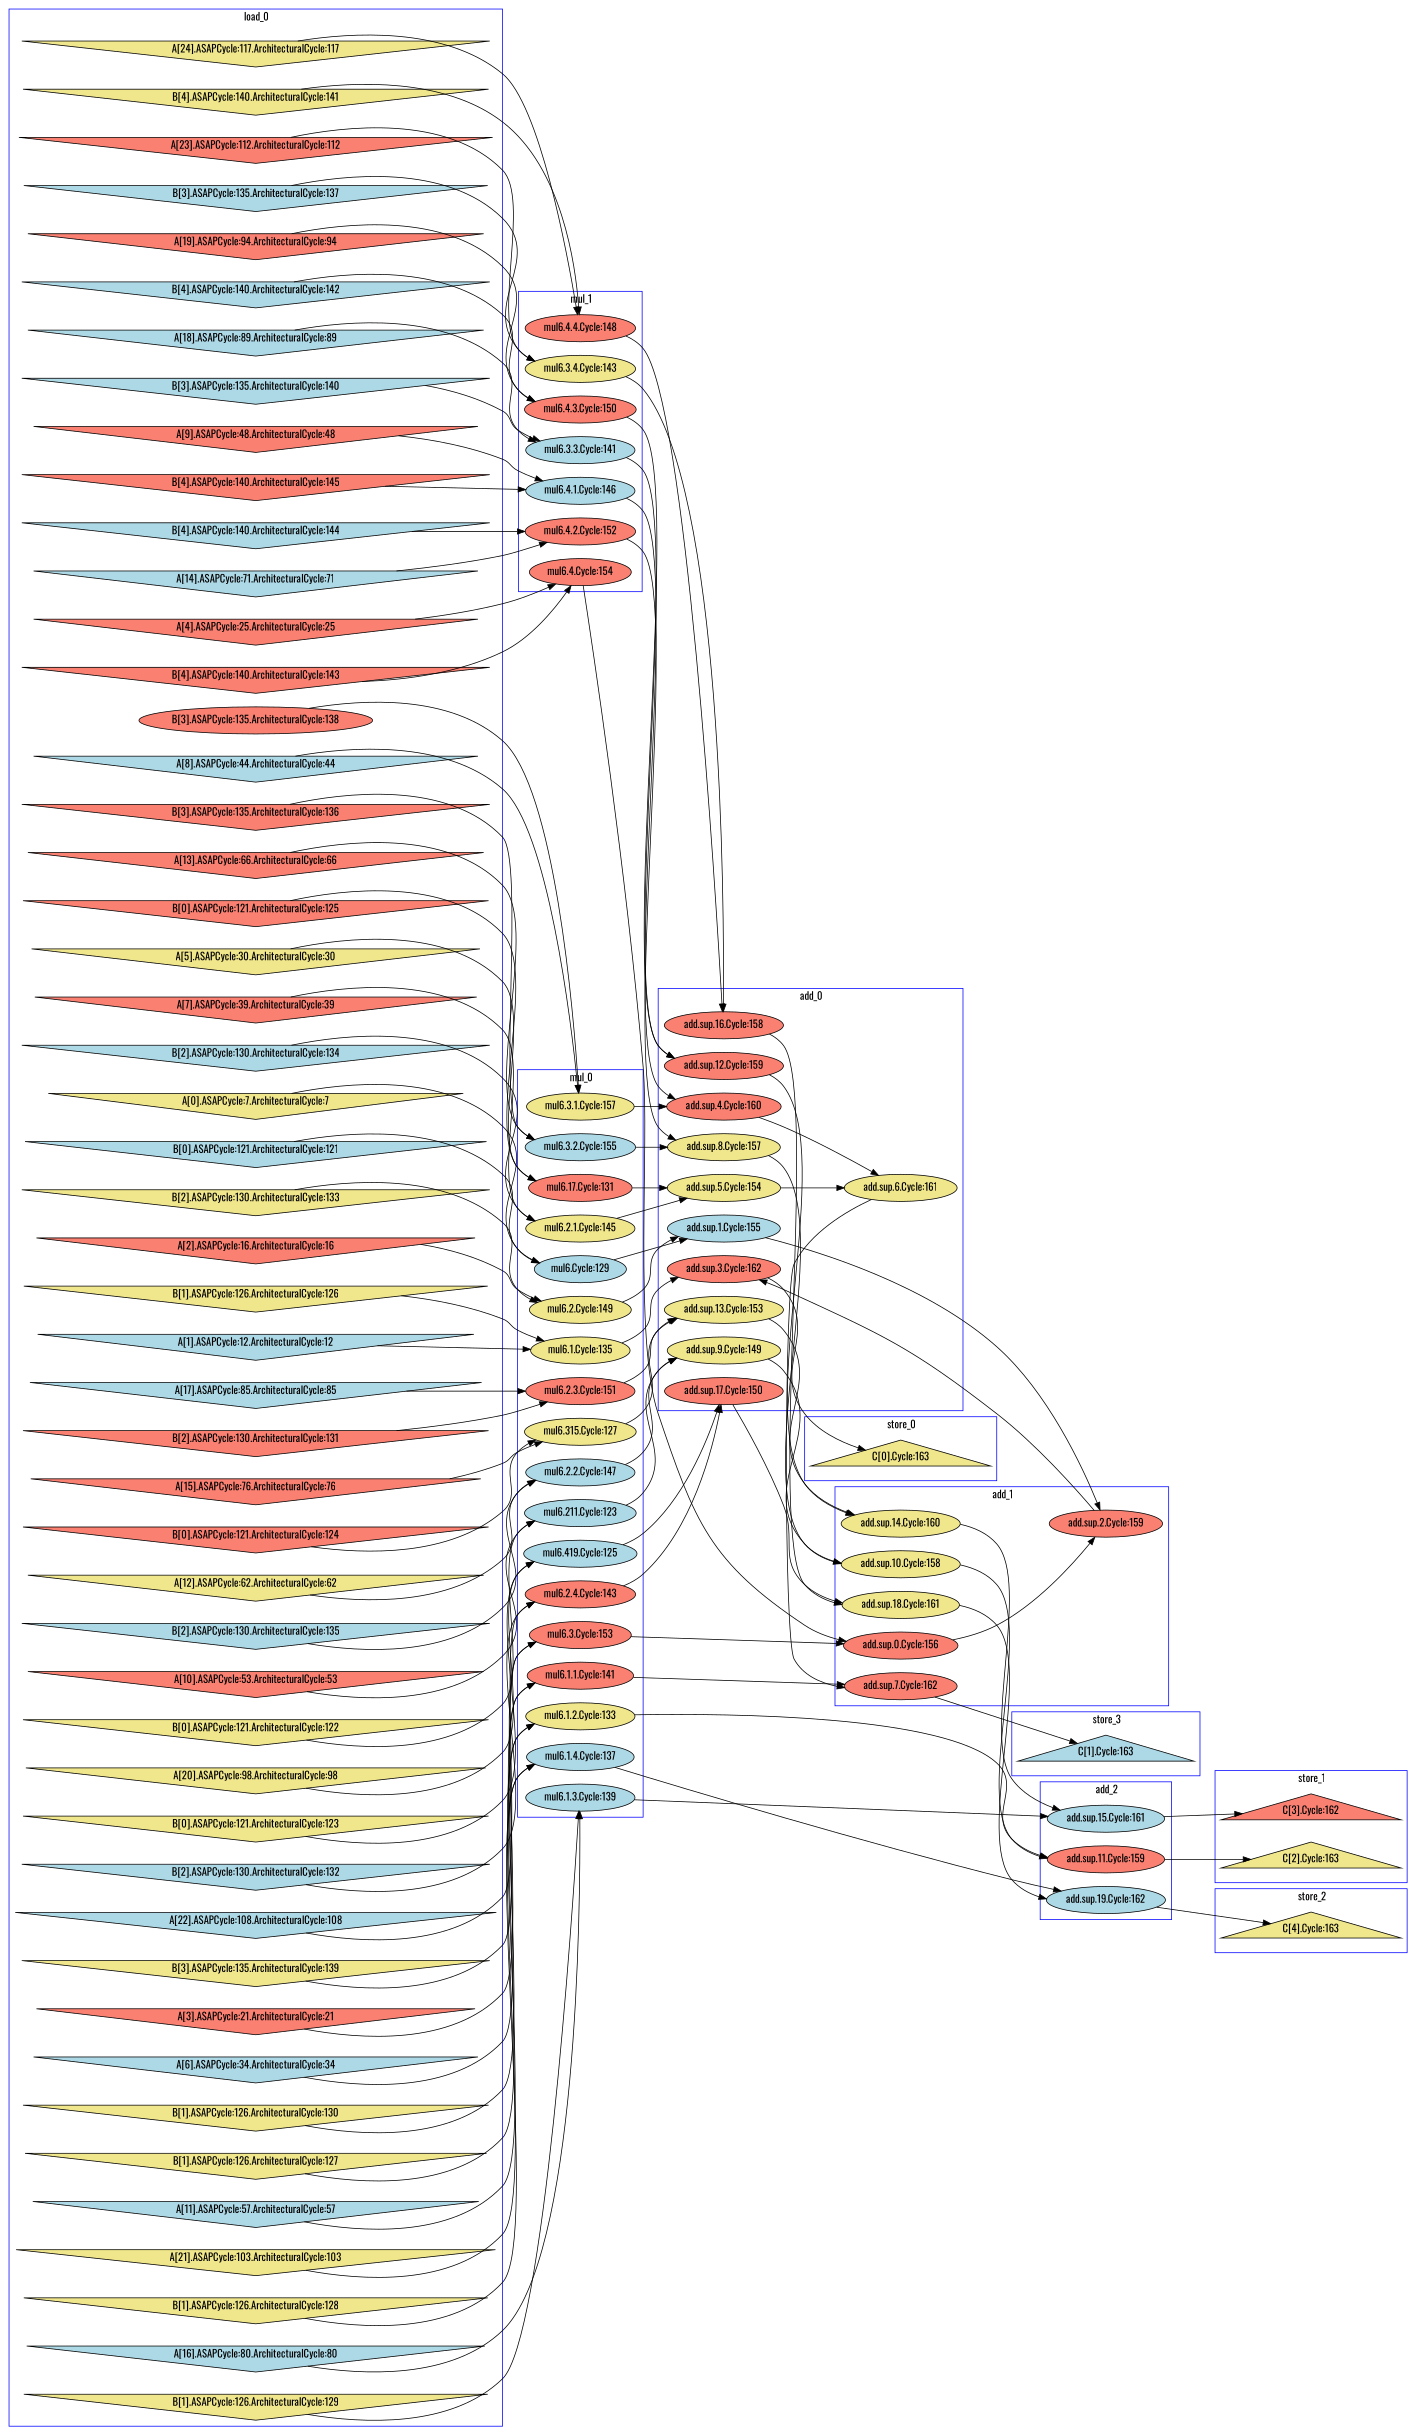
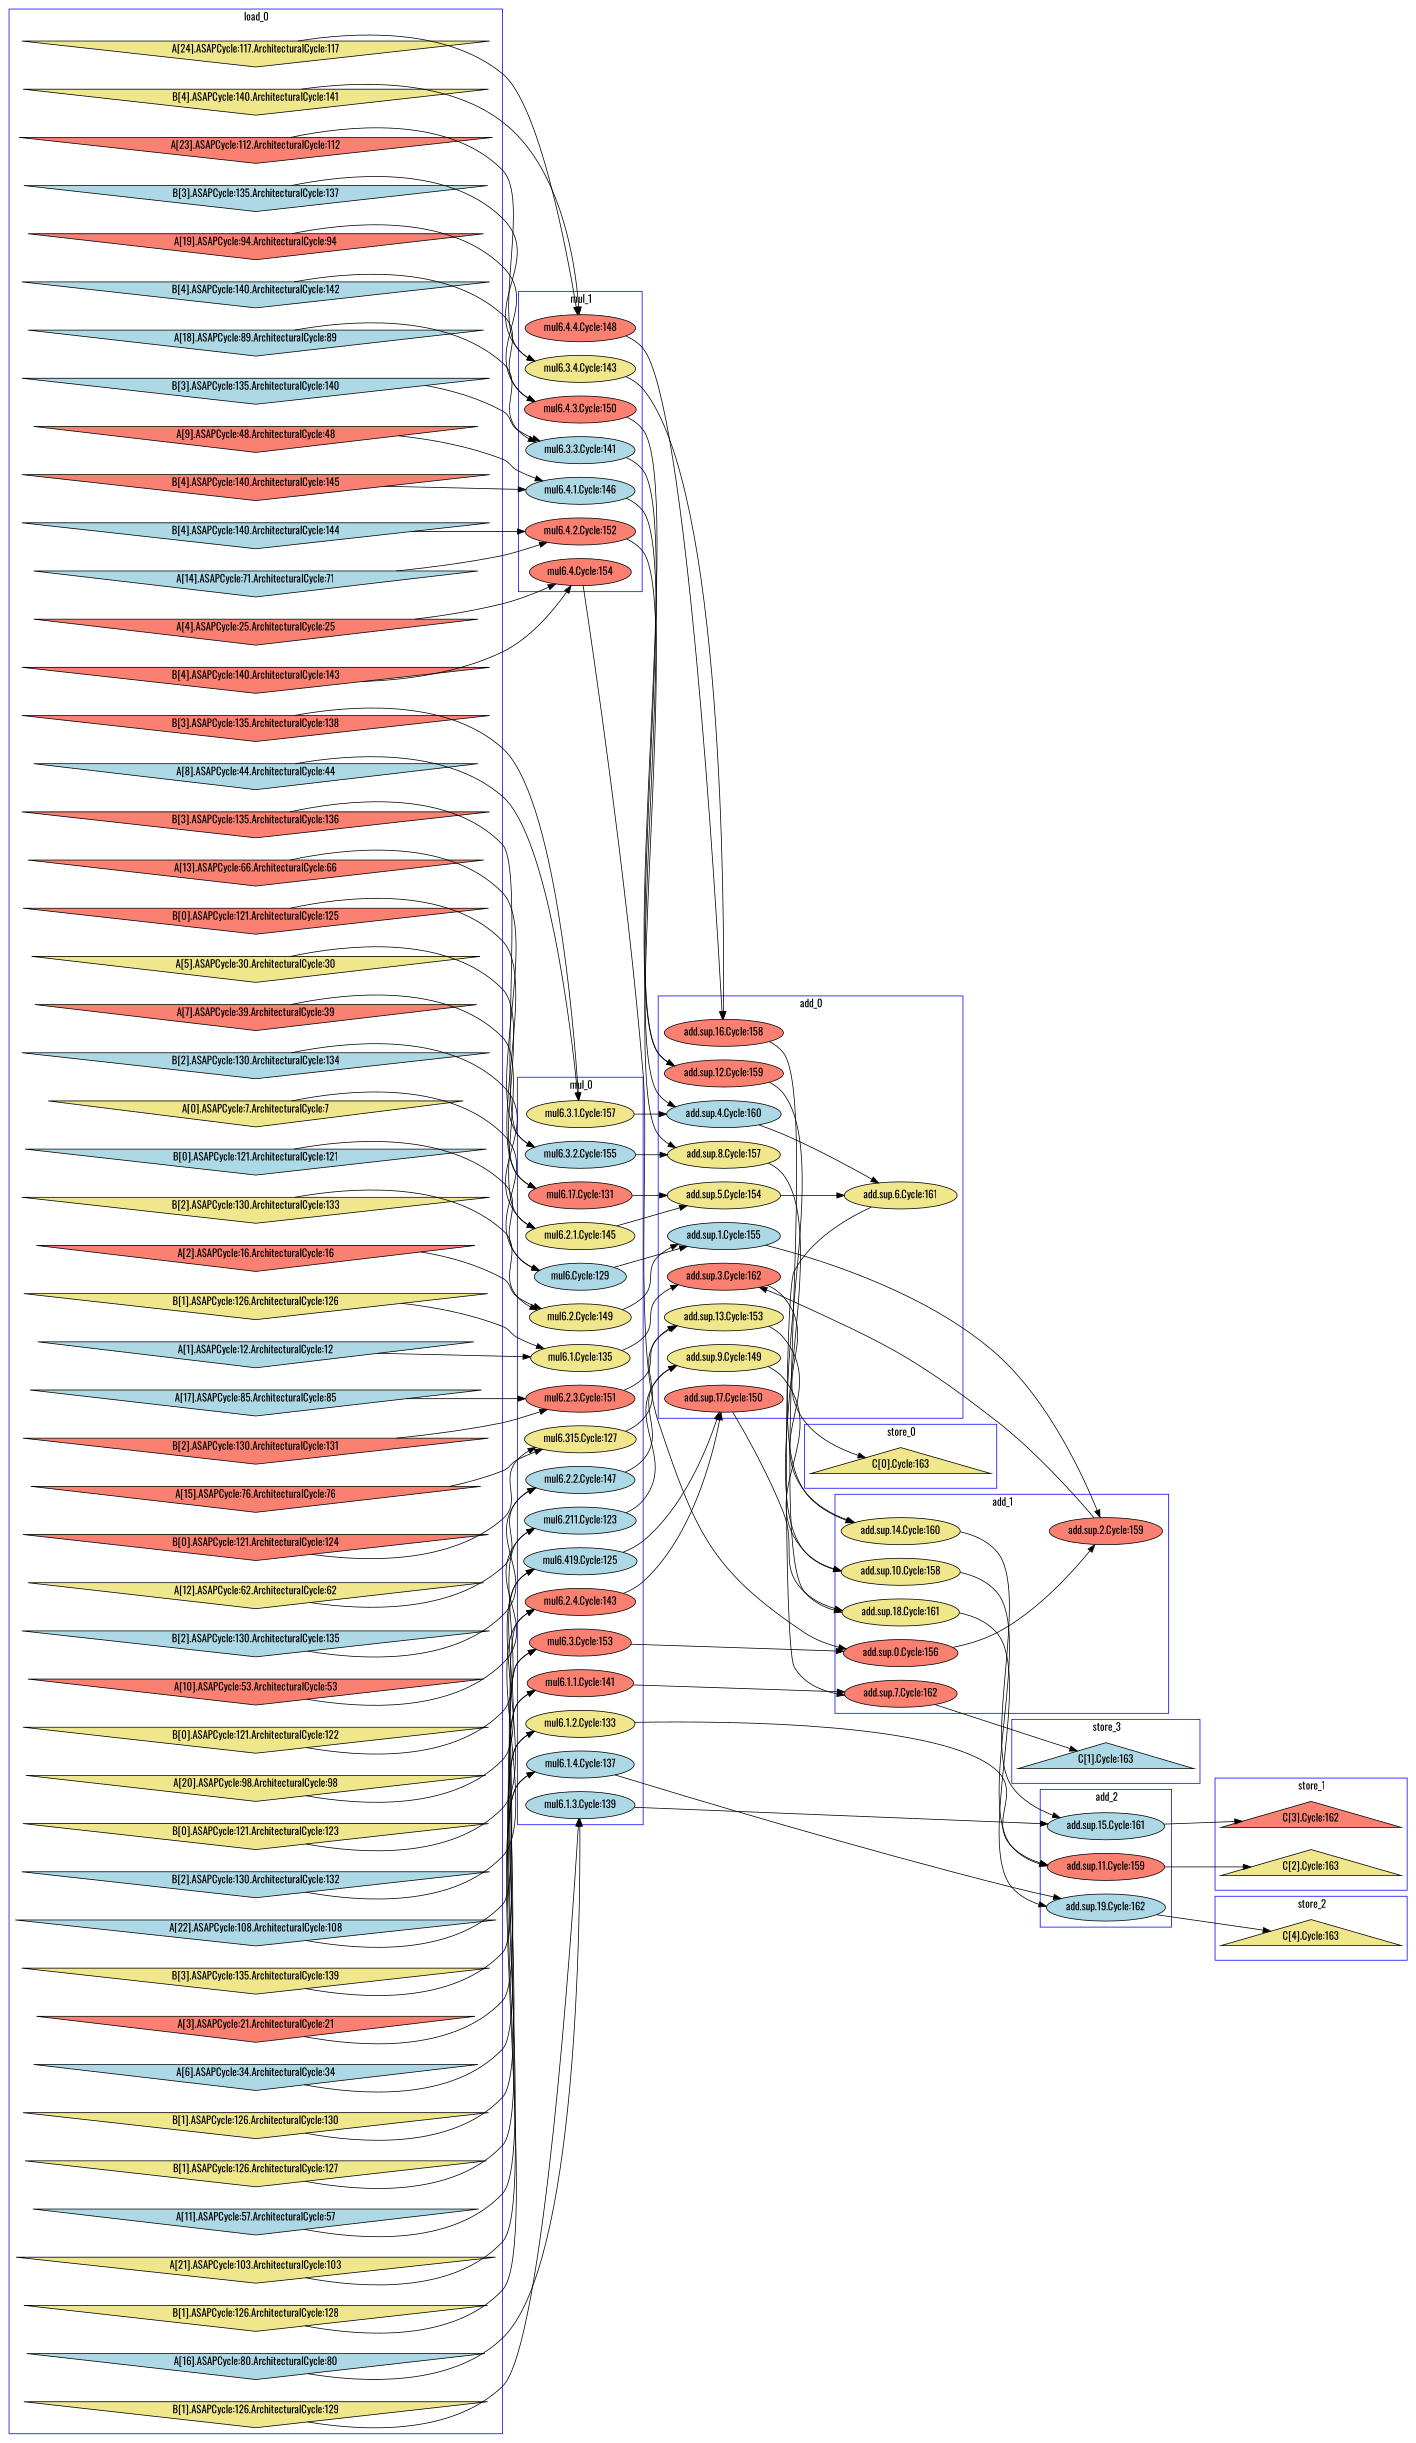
(256, 720) -> (256, 724)
(724, 1107) -> (724, 1114)
